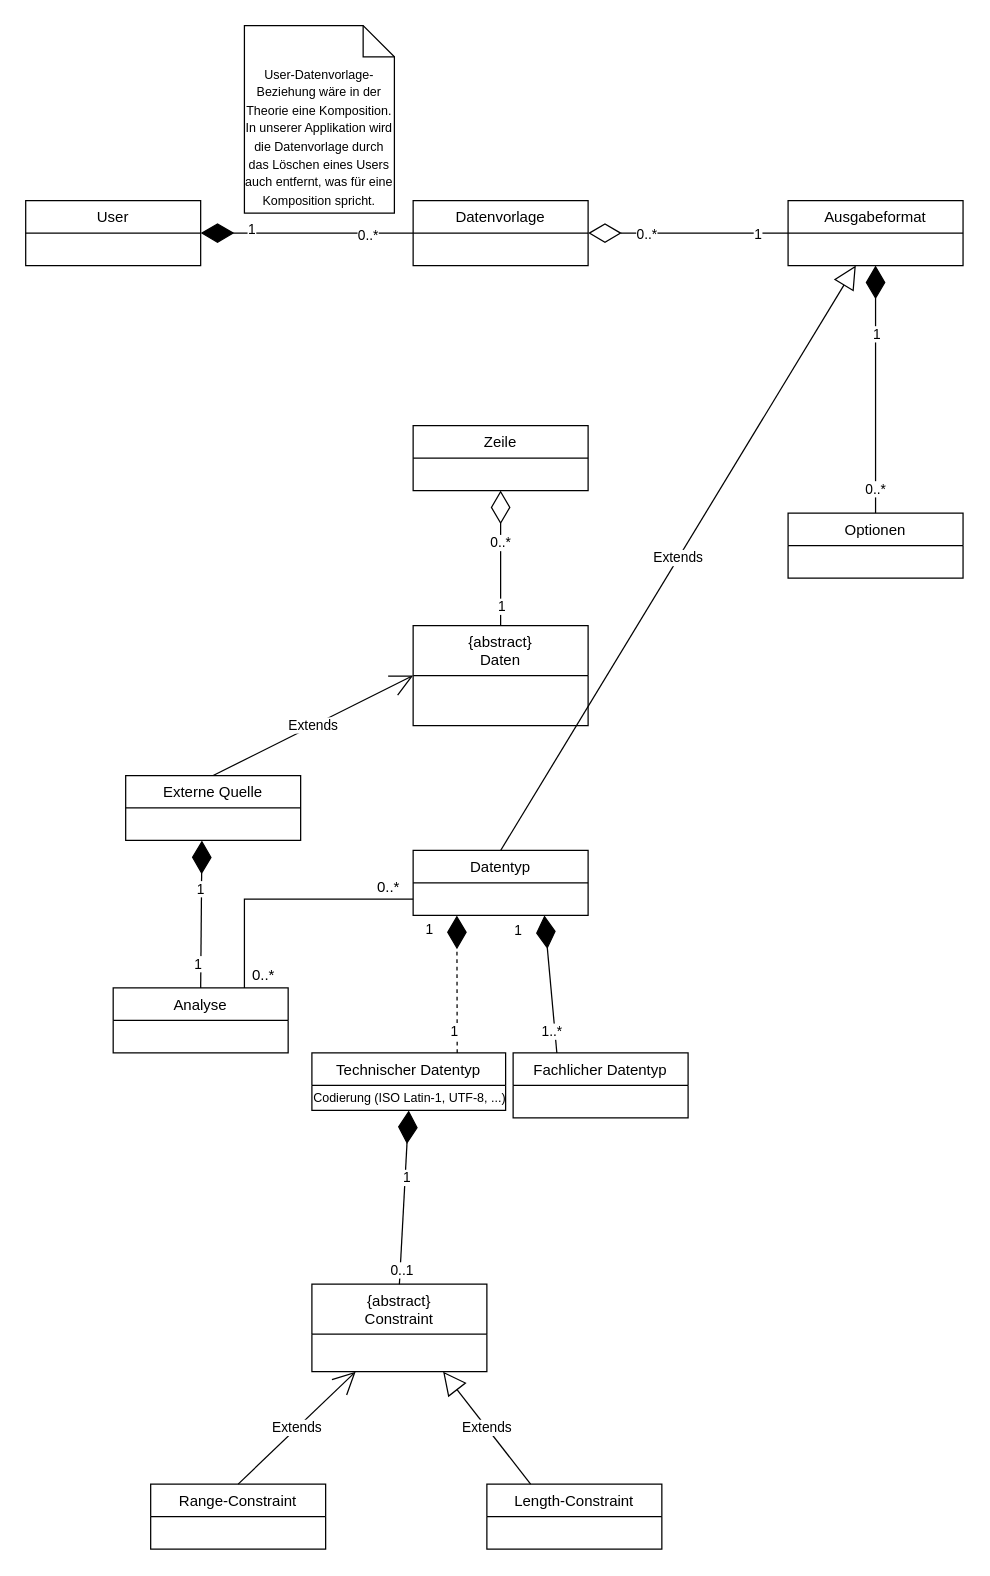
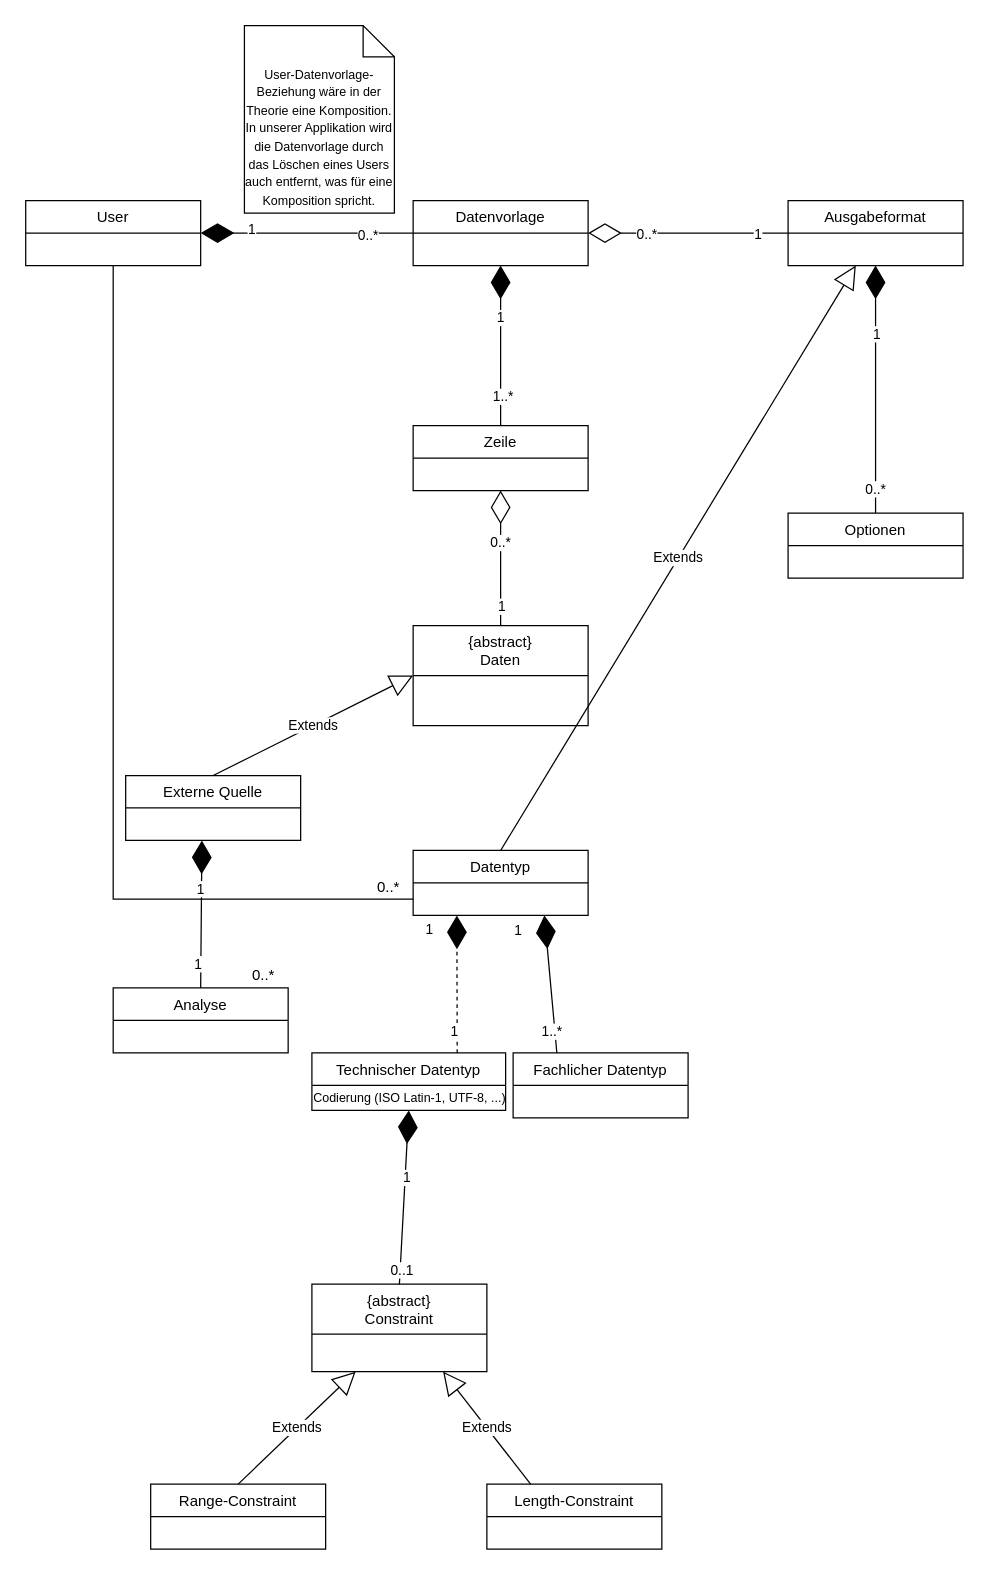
none -> (501, 360)
(401, 682) -> (392, 686)
(244, 942) -> (113, 649)
(346, 1381) -> (339, 1388)
